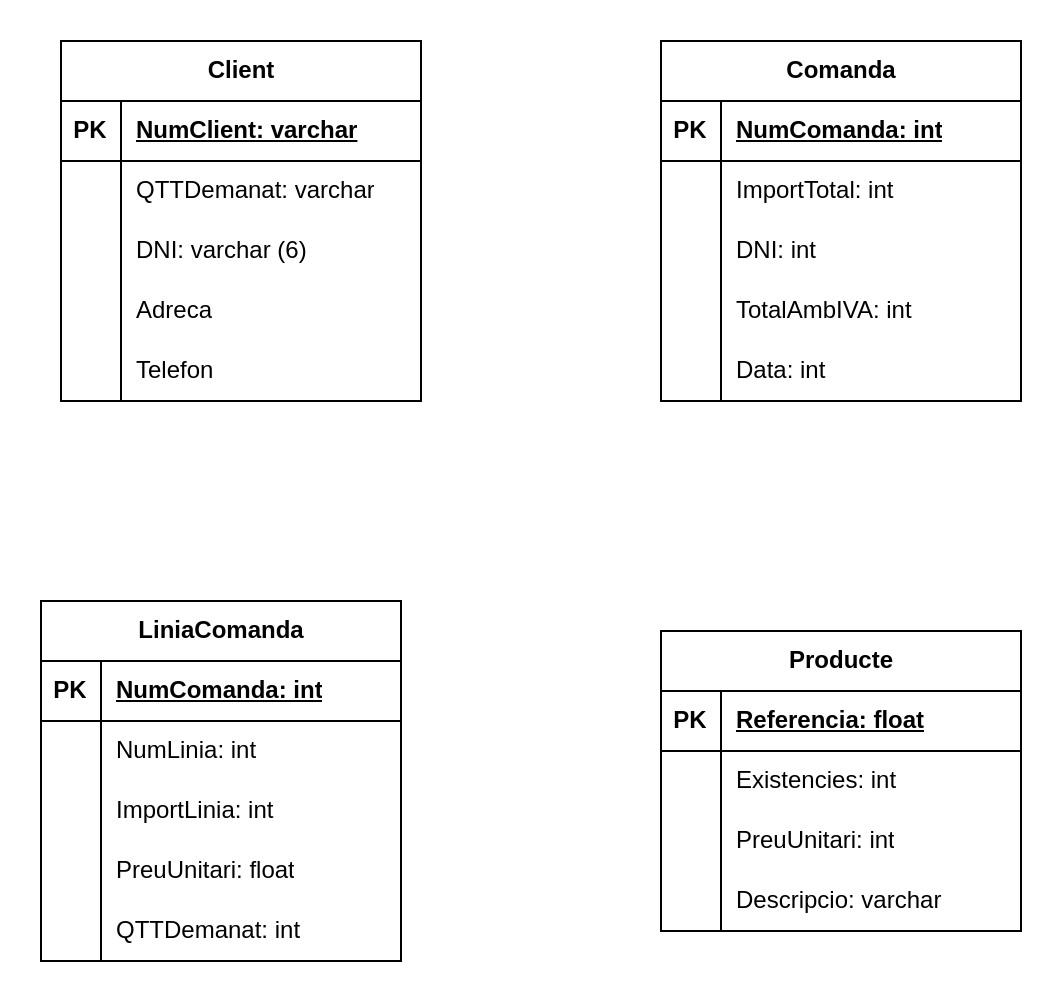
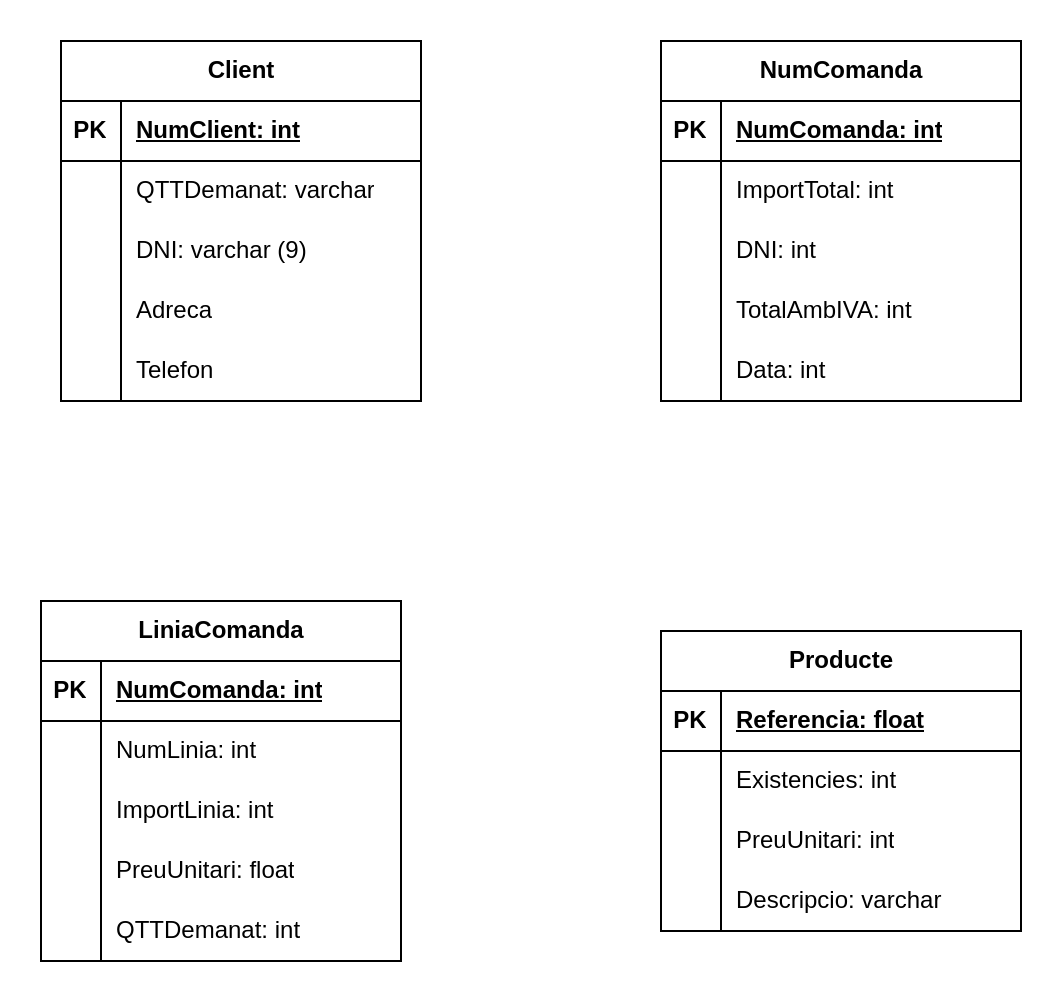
(842, 71) -> (842, 71)
(245, 131) -> (215, 131)
(235, 251) -> (235, 251)
